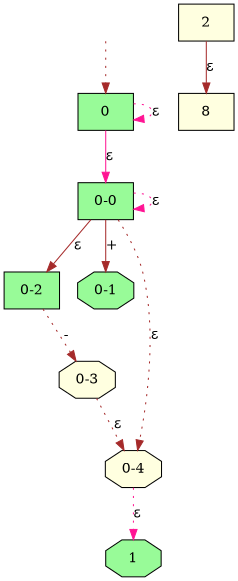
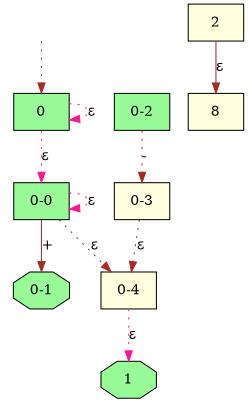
(106, 151) -> (41, 151)
(72, 242) -> none
(87, 380) -> (142, 201)
(133, 469) -> (129, 290)
